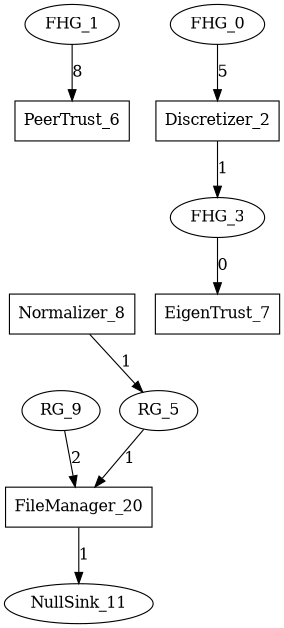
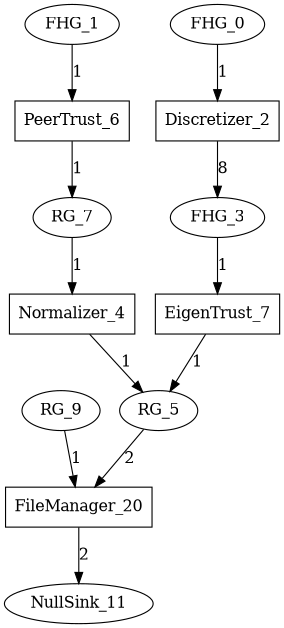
(78, 73) -> (78, 73)
(223, 73) -> (223, 73)
(223, 169) -> (223, 169)
none -> (72, 218)
(223, 266) -> (223, 266)
(72, 314) -> (72, 314)
none -> (191, 358)
(77, 459) -> (77, 459)
(130, 459) -> (130, 459)
(84, 555) -> (84, 555)
